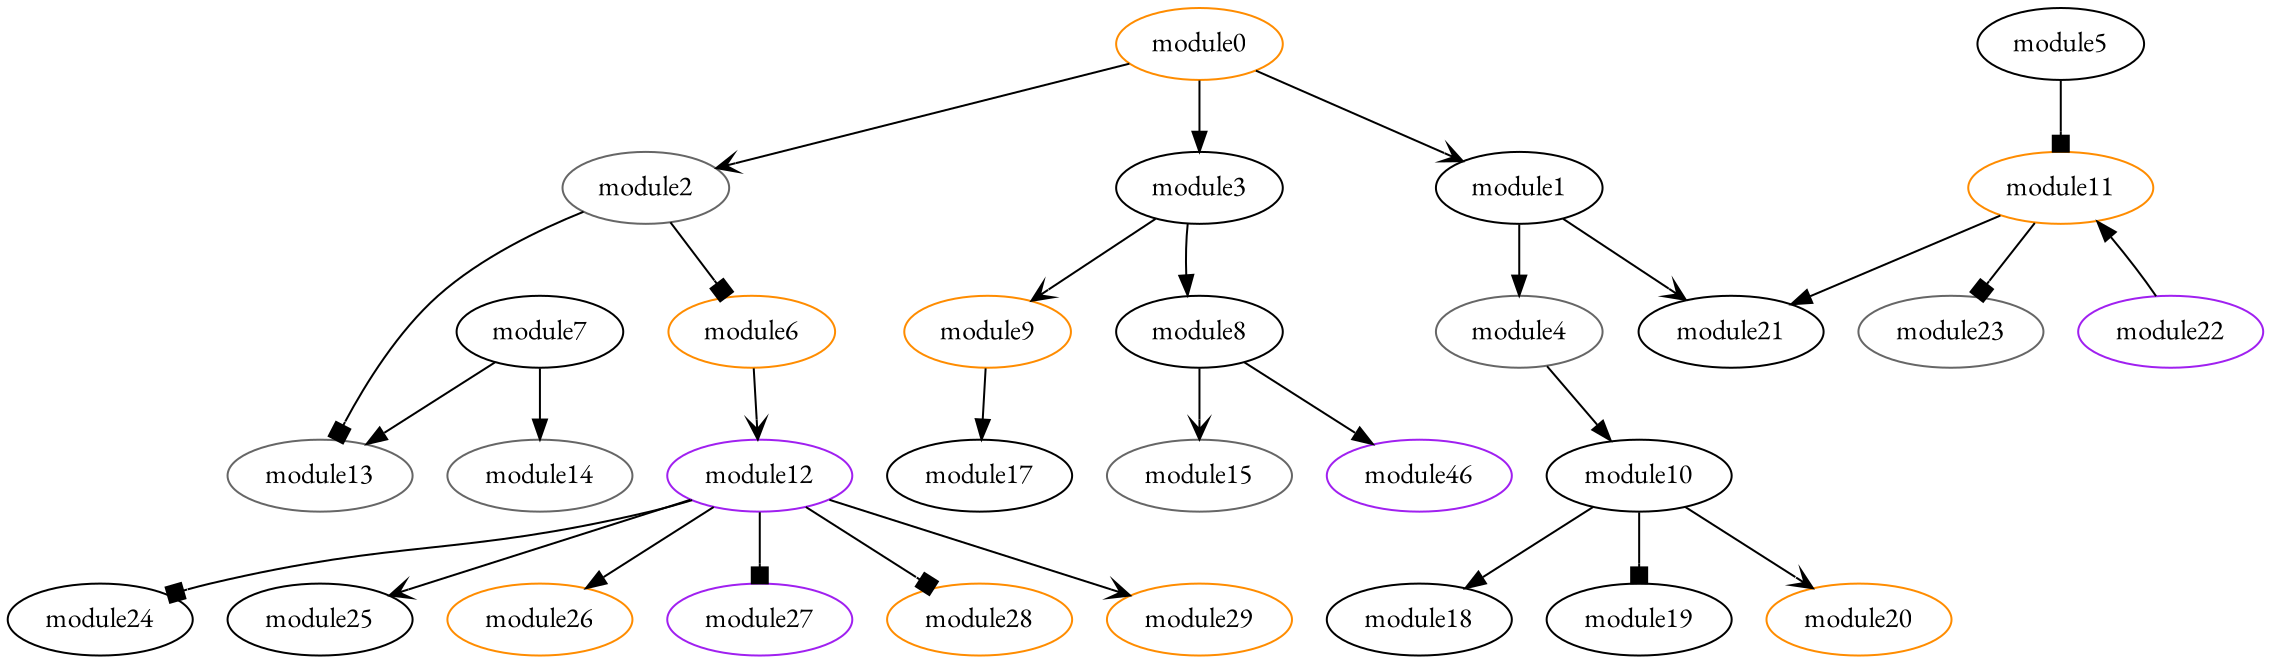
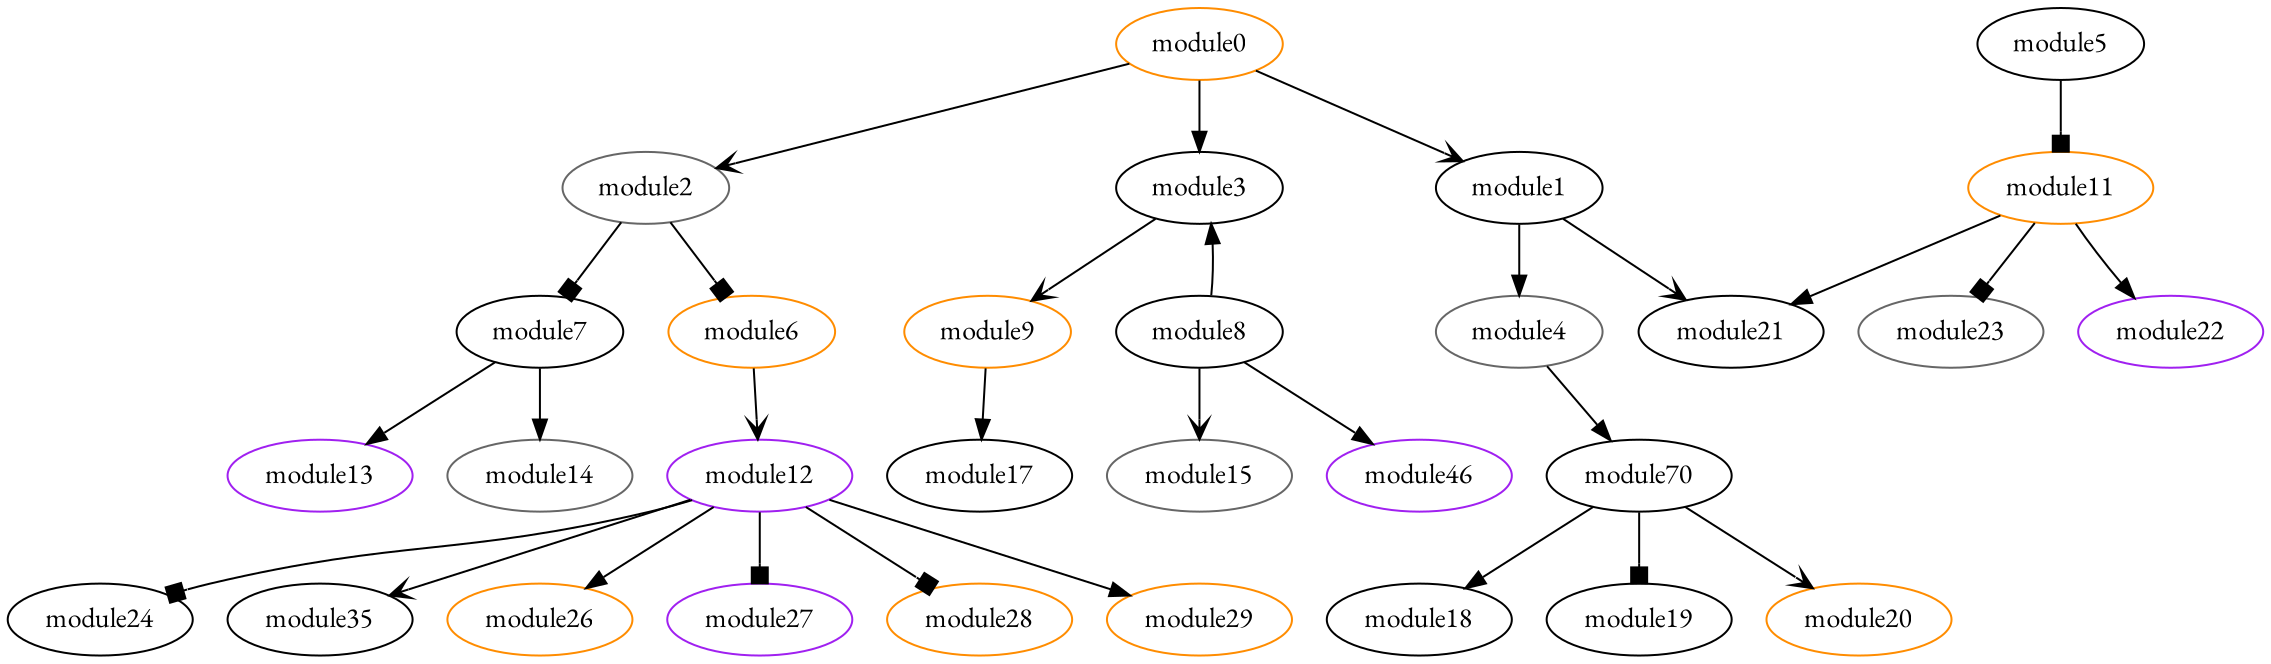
(1186, 249) -> (1213, 270)
(2134, 266) -> (2098, 254)
(443, 292) -> (599, 251)
(320, 476) -> (320, 476)
(1639, 476) -> (1639, 476)
(970, 545) -> (970, 545)
(320, 620) -> (320, 620)
